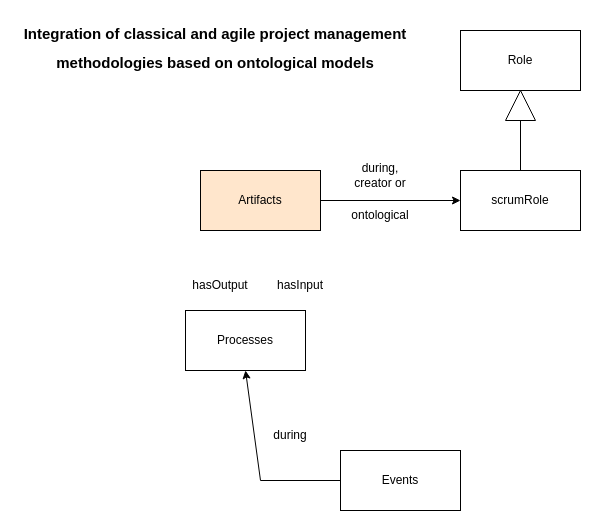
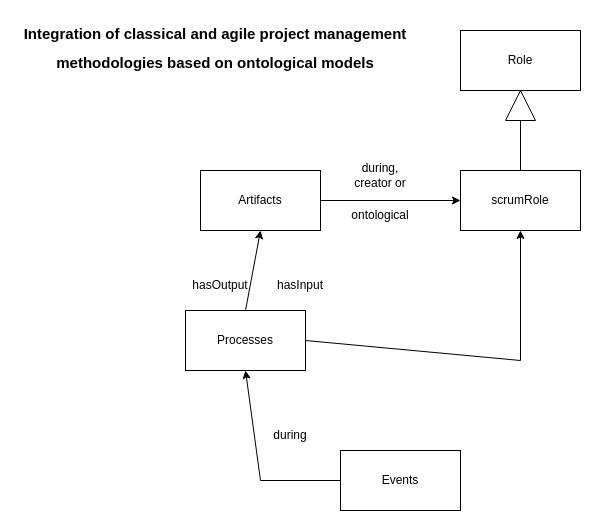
(261, 201) -> (261, 201)
none -> (252, 274)
none -> (475, 356)
